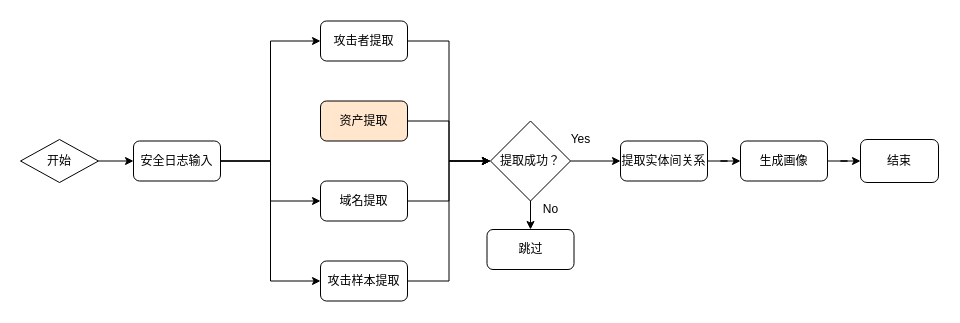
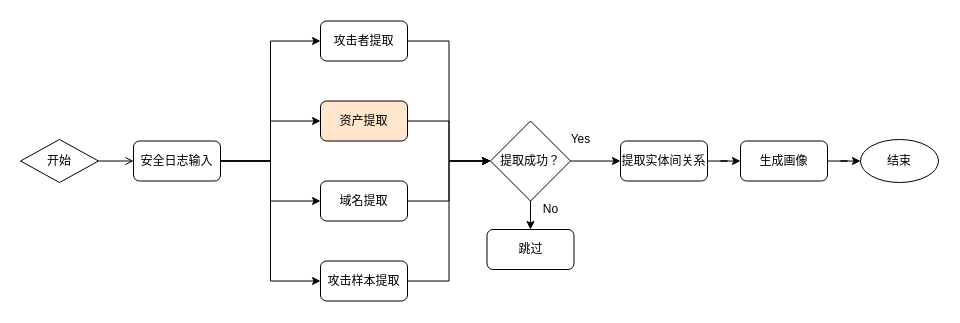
none -> (293, 121)
(125, 161) -> (126, 161)
(900, 161) -> (900, 161)
